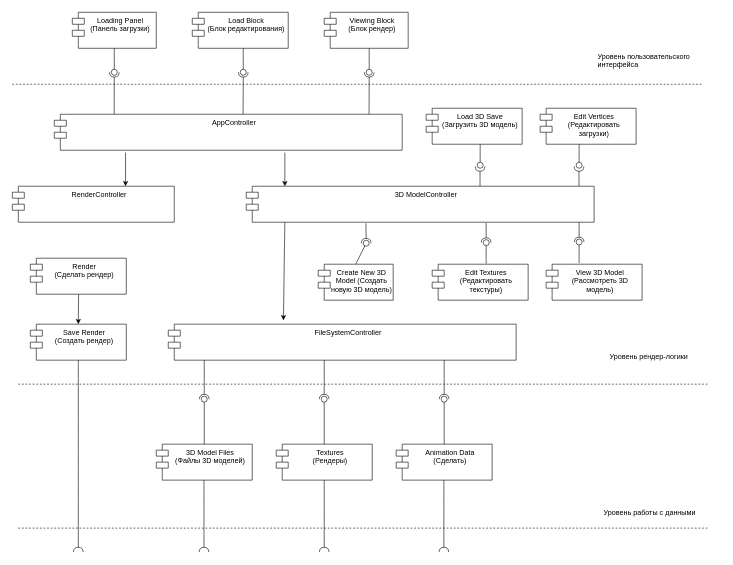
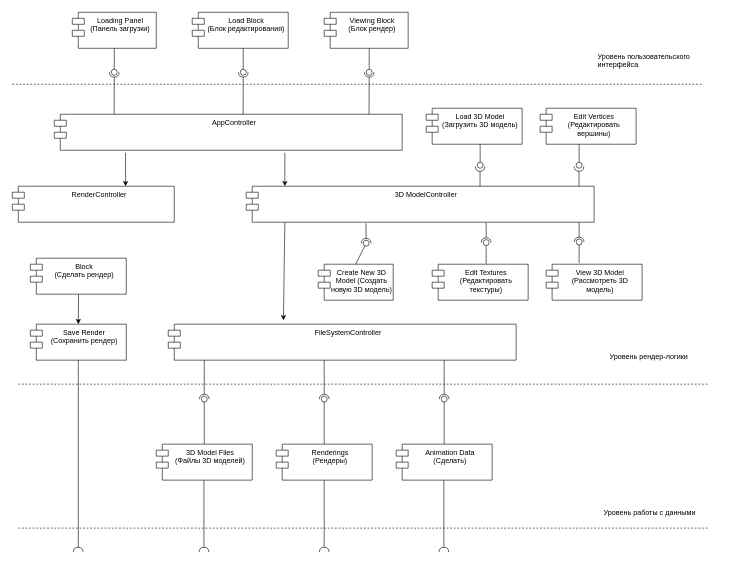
(480, 121) -> (480, 121)
(594, 125) -> (594, 125)
(84, 271) -> (84, 271)
(84, 337) -> (84, 337)
(330, 457) -> (330, 457)
